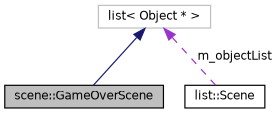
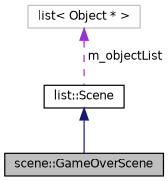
(115, 61) -> (84, 137)
